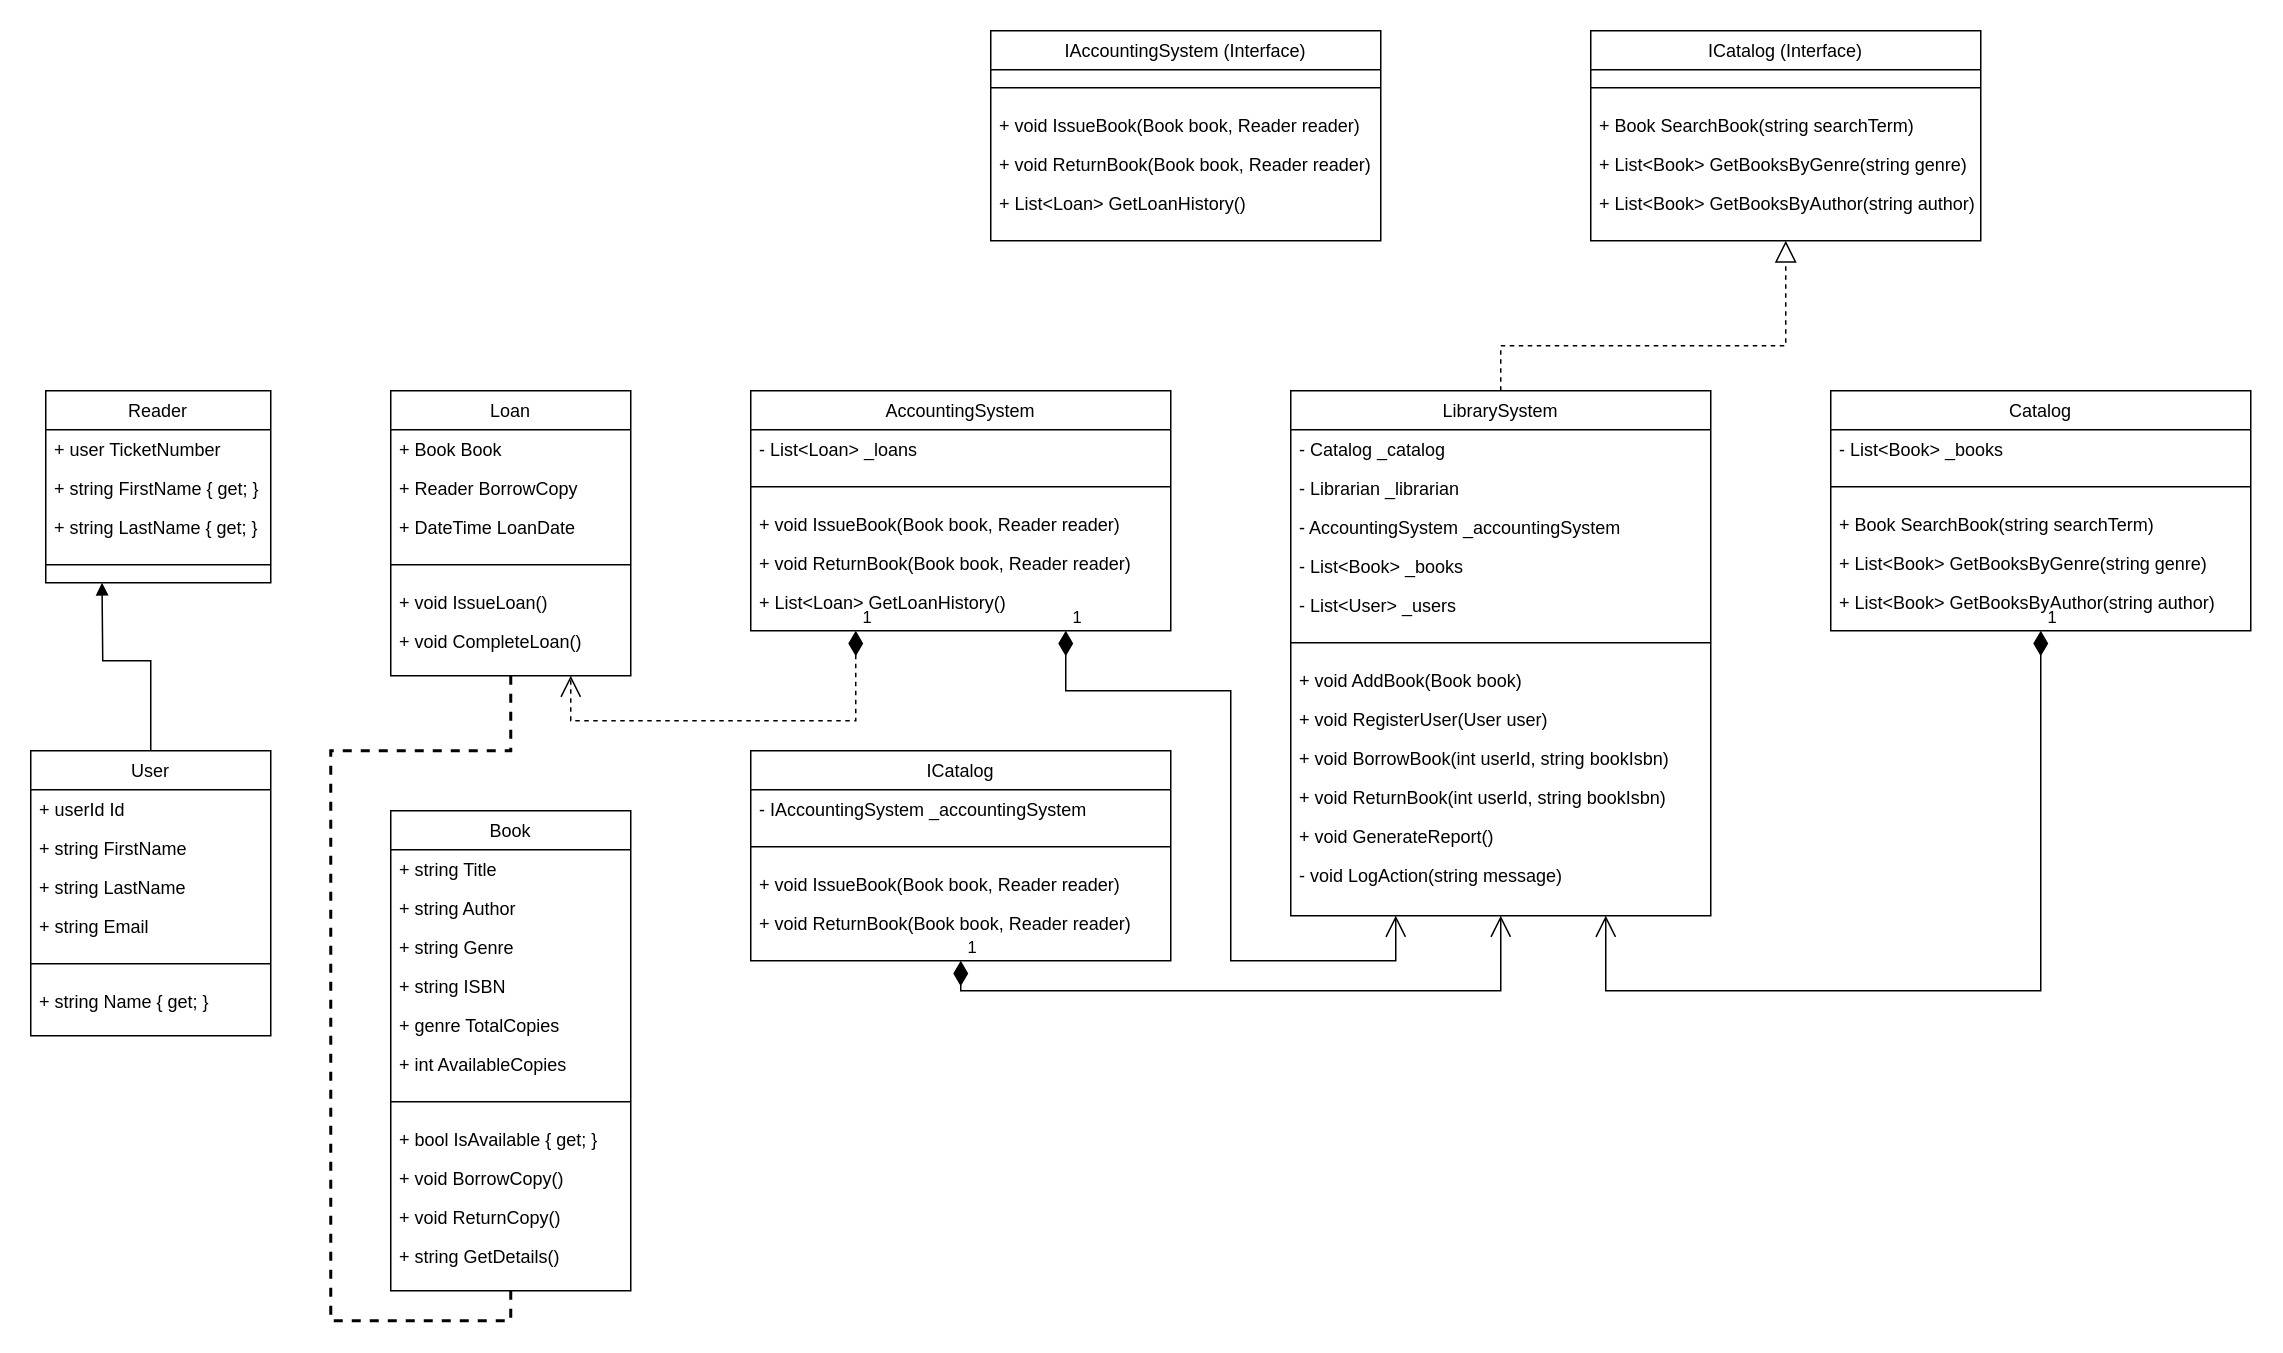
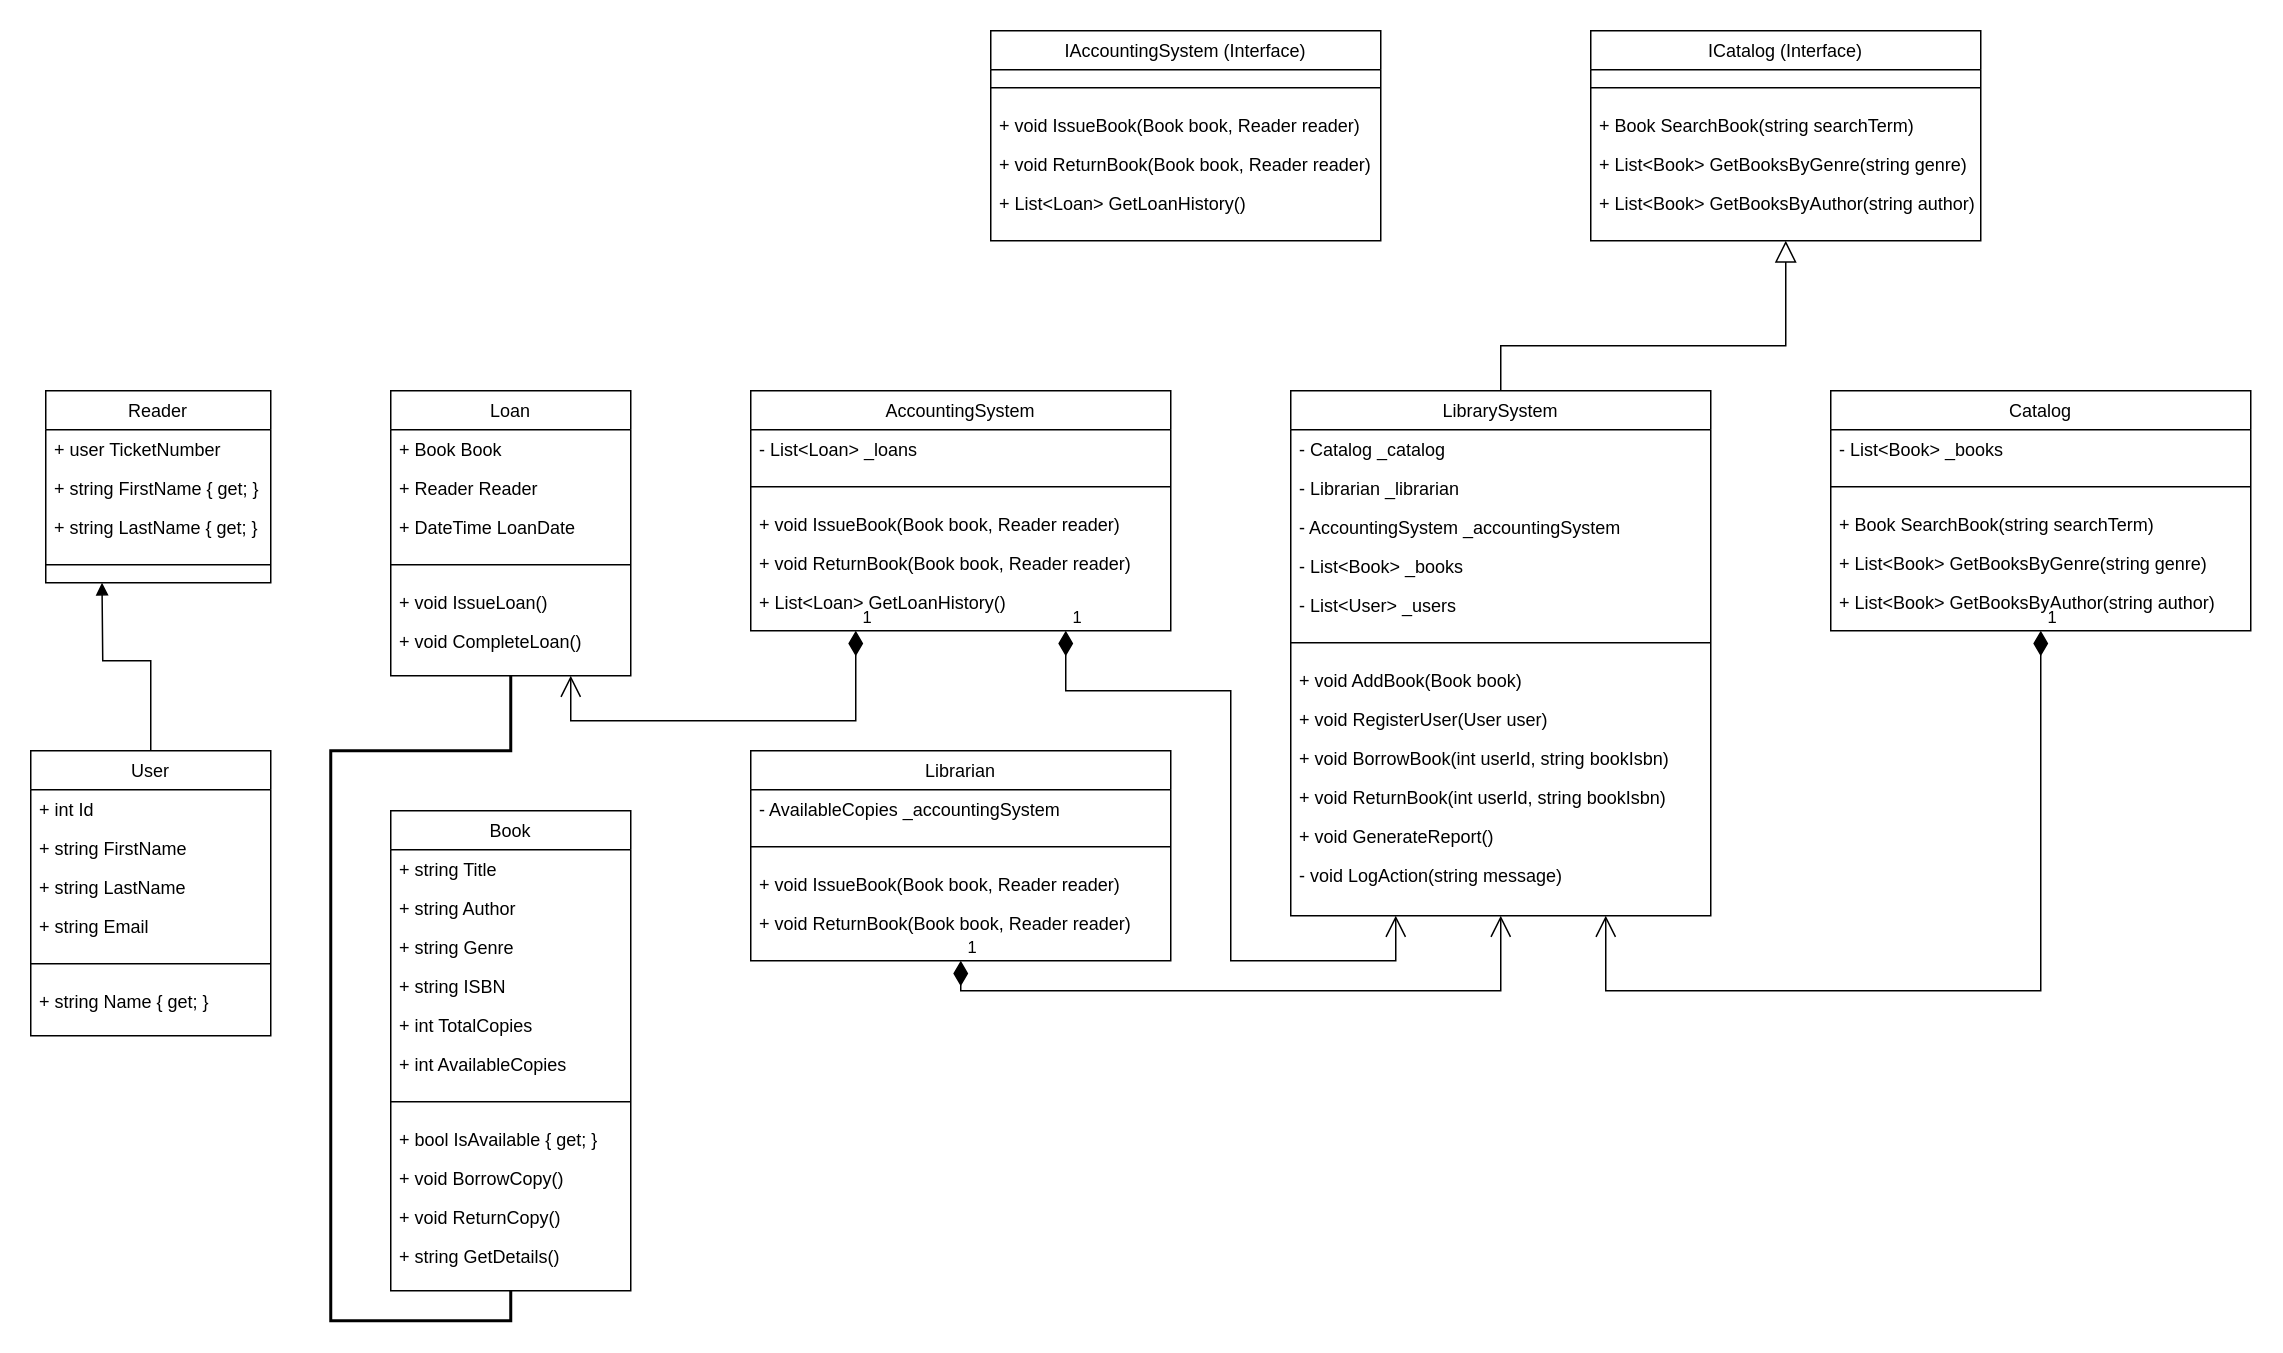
(1664, 346) -> (1664, 346)
(490, 489) -> (470, 489)
(727, 721) -> (727, 721)
(960, 771) -> (960, 771)
(90, 810) -> (72, 810)
(936, 810) -> (919, 810)
(331, 1014) -> (331, 1014)
(485, 1026) -> (473, 1026)
